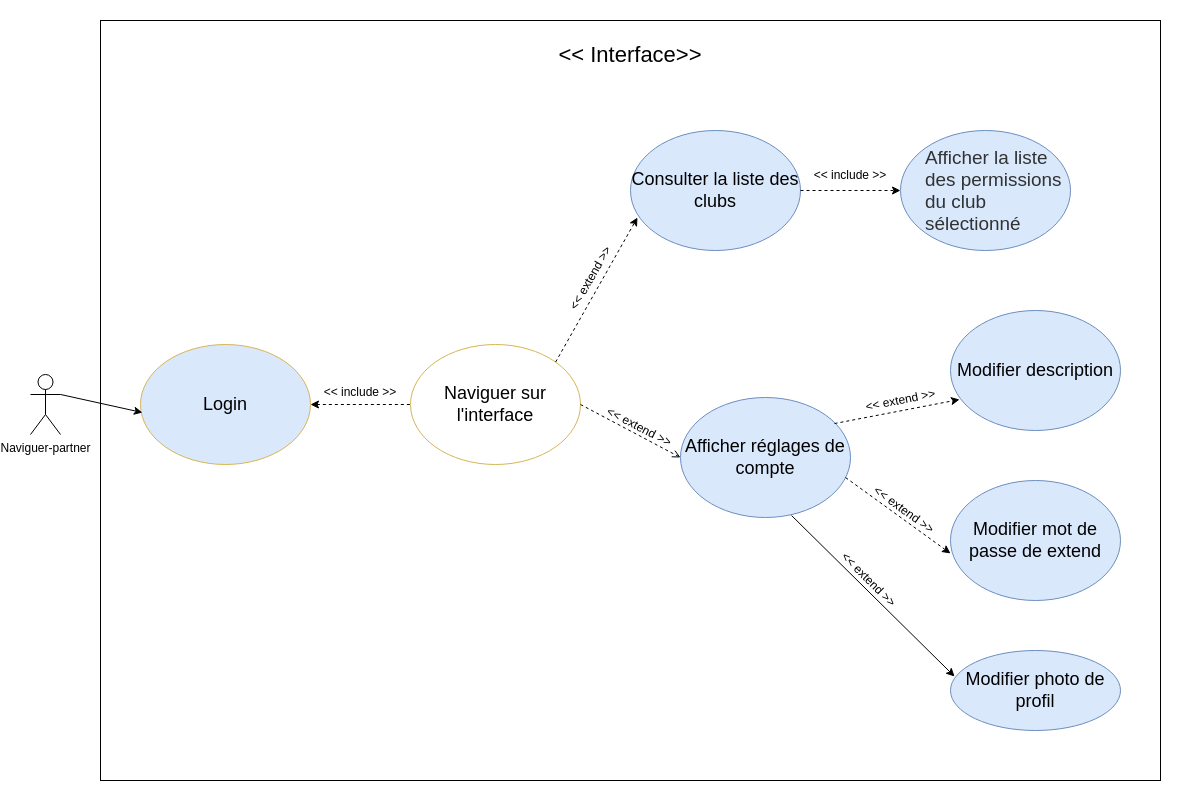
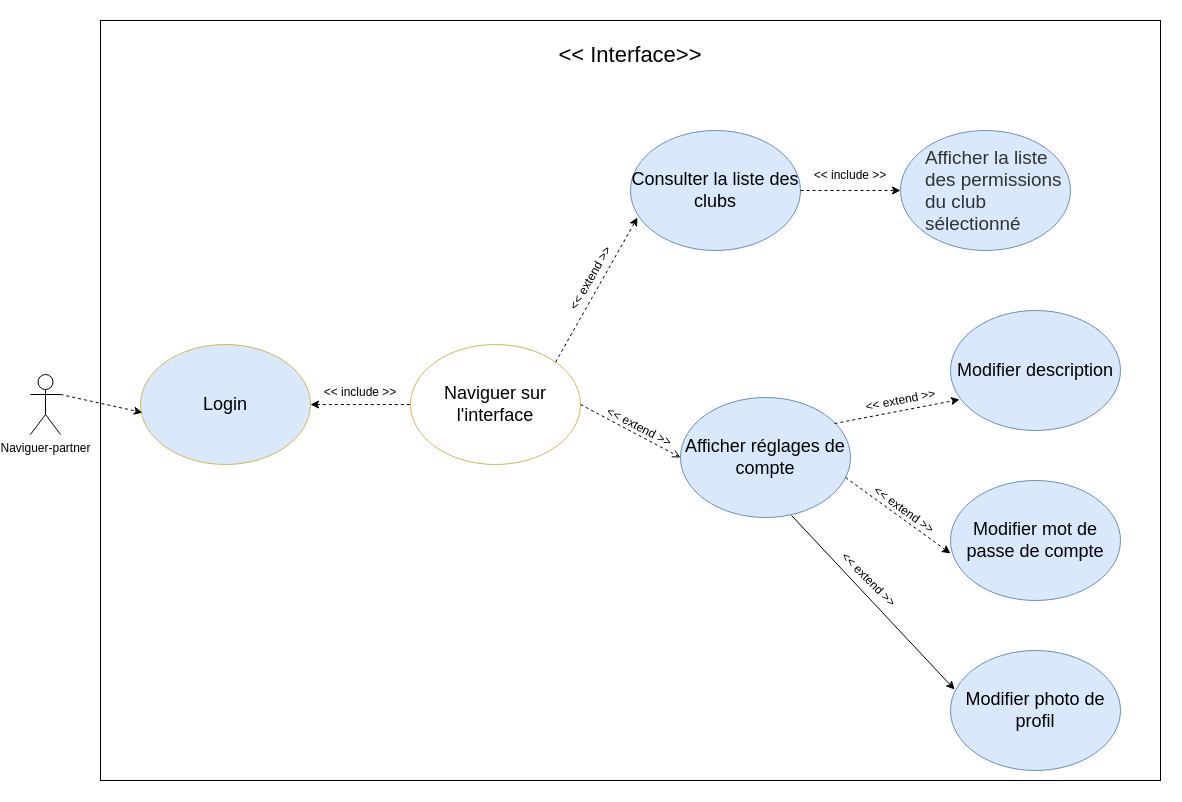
(99, 403) -> (99, 403)
(1036, 541) -> (1036, 541)
(1036, 691) -> (1036, 711)
